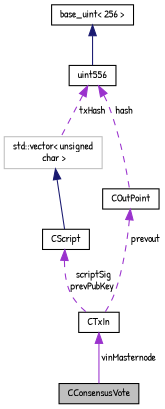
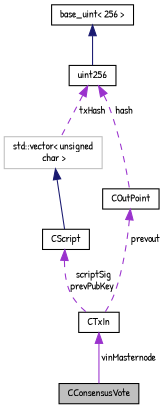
(93, 76) -> (93, 76)
